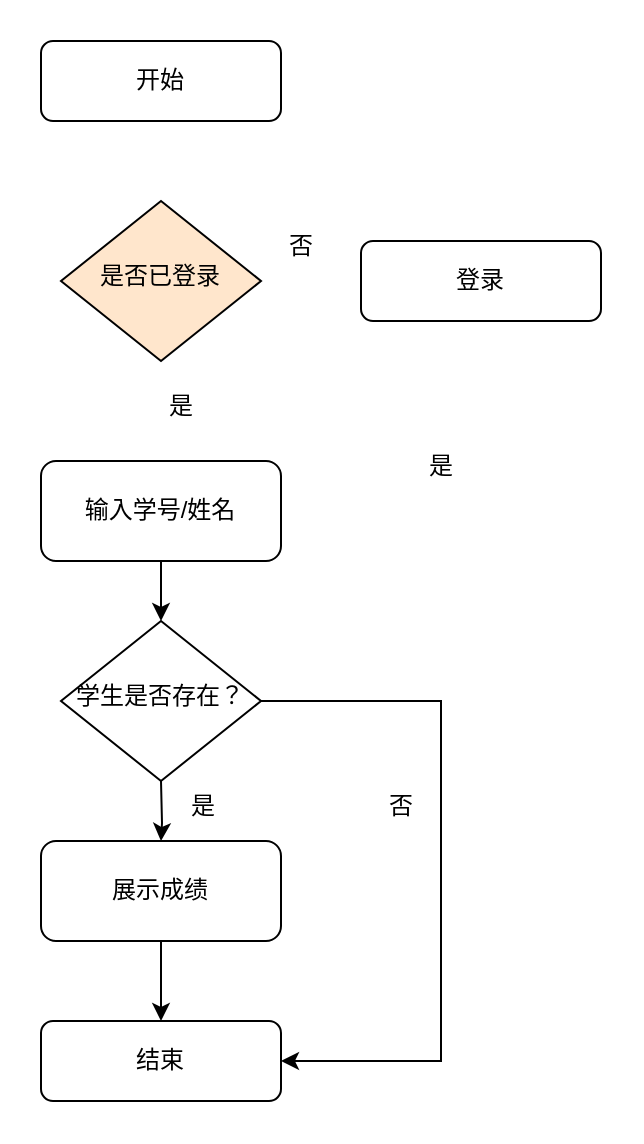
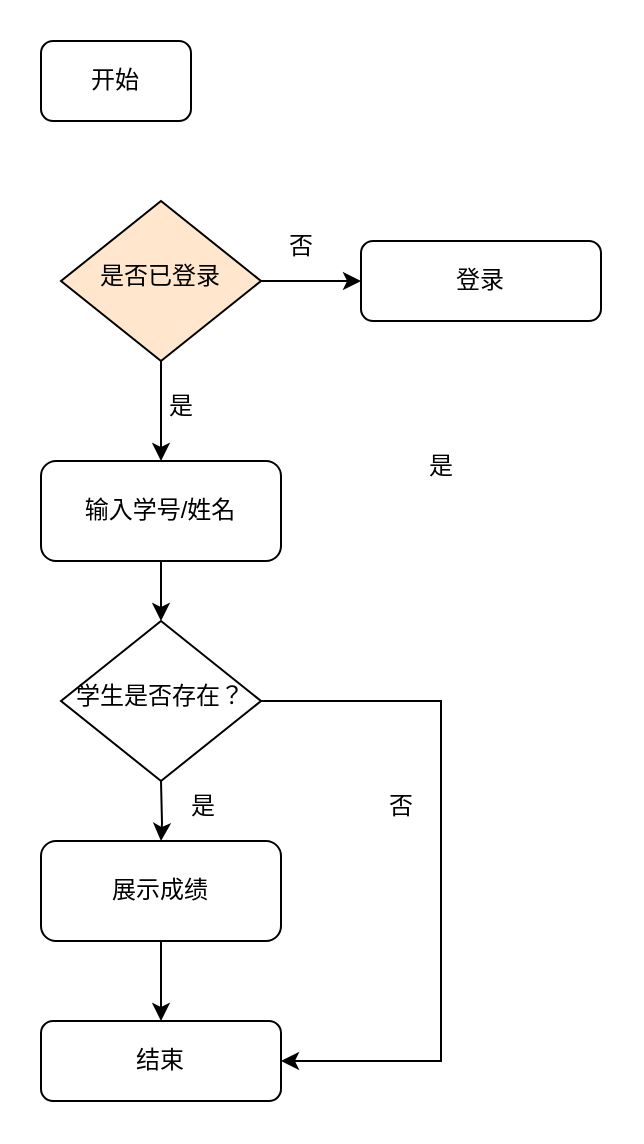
(161, 81) -> (116, 81)
none -> (304, 281)
none -> (161, 404)
